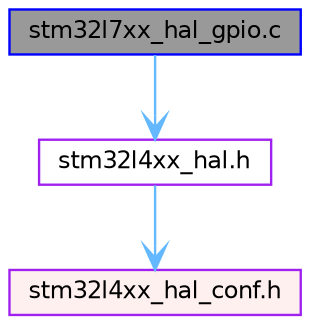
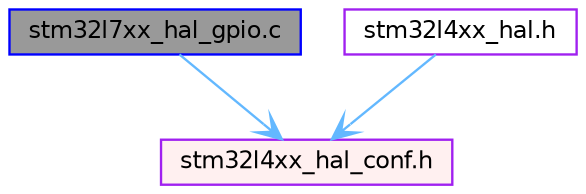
(155, 85) -> (221, 89)
